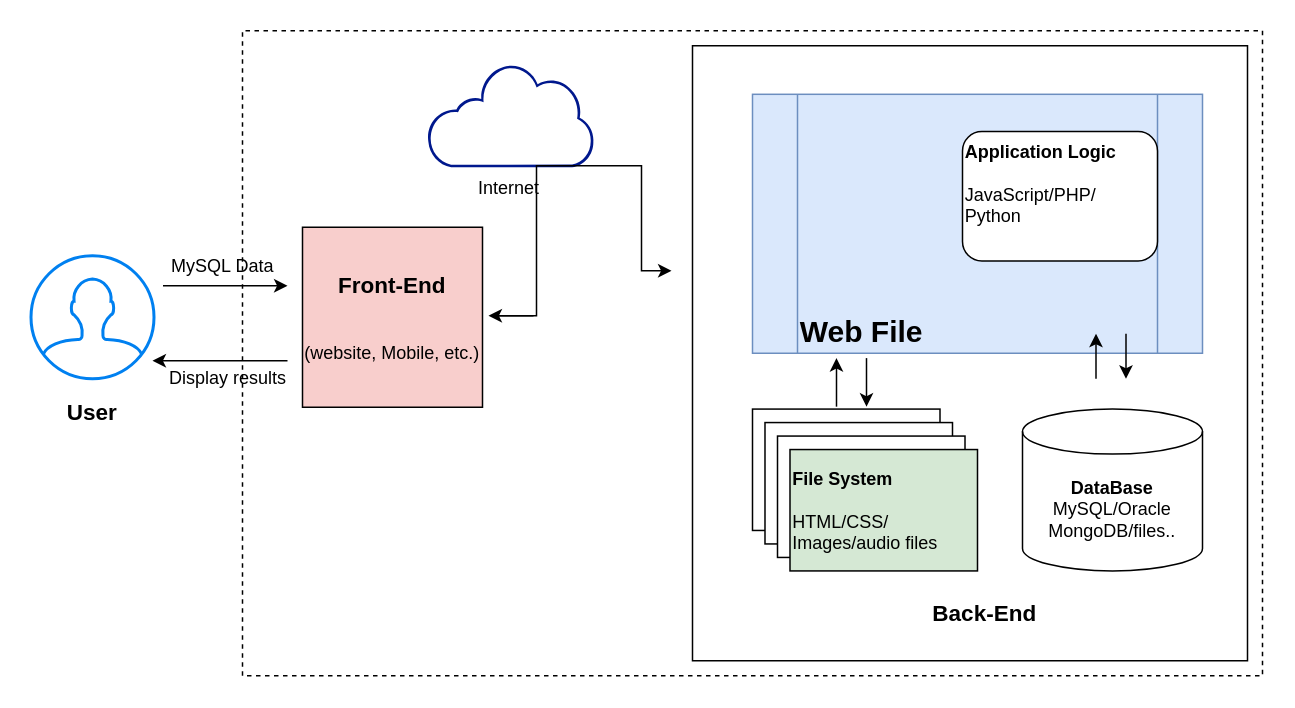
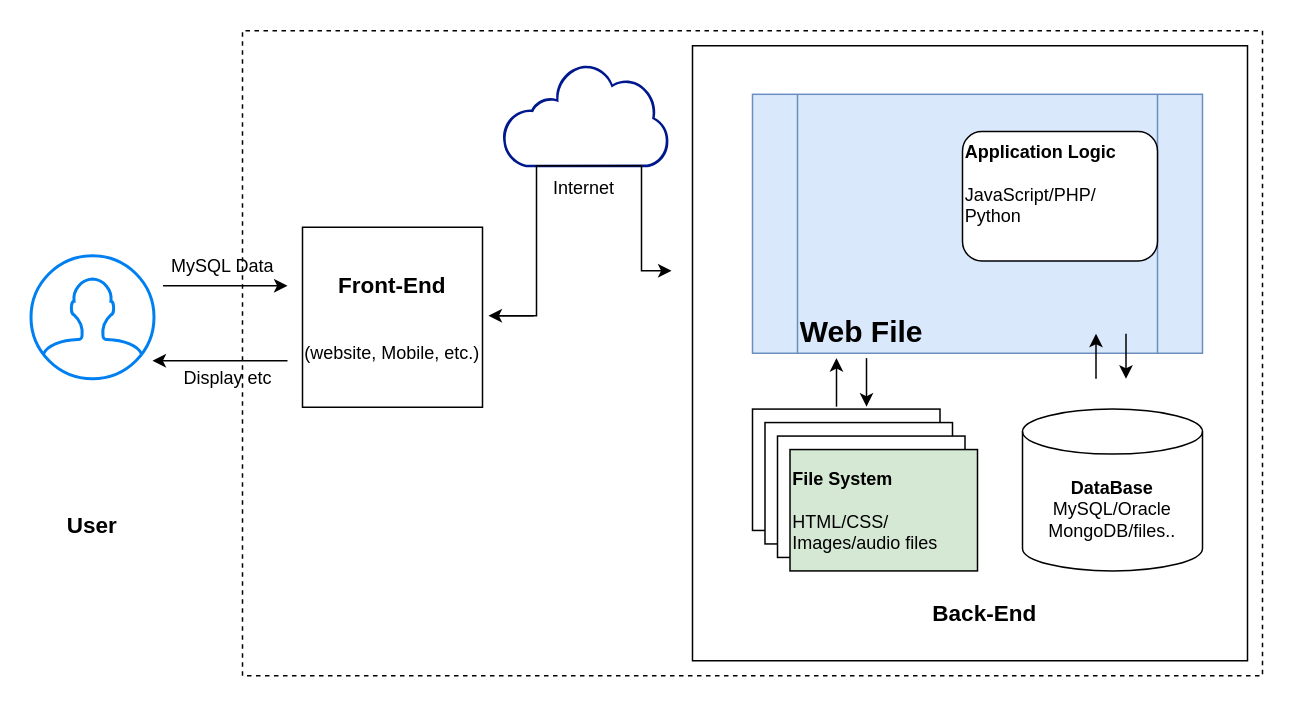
(510, 116) -> (585, 116)
(392, 317) -> (392, 317)
(228, 379) -> (228, 379)
(92, 412) -> (92, 524)
